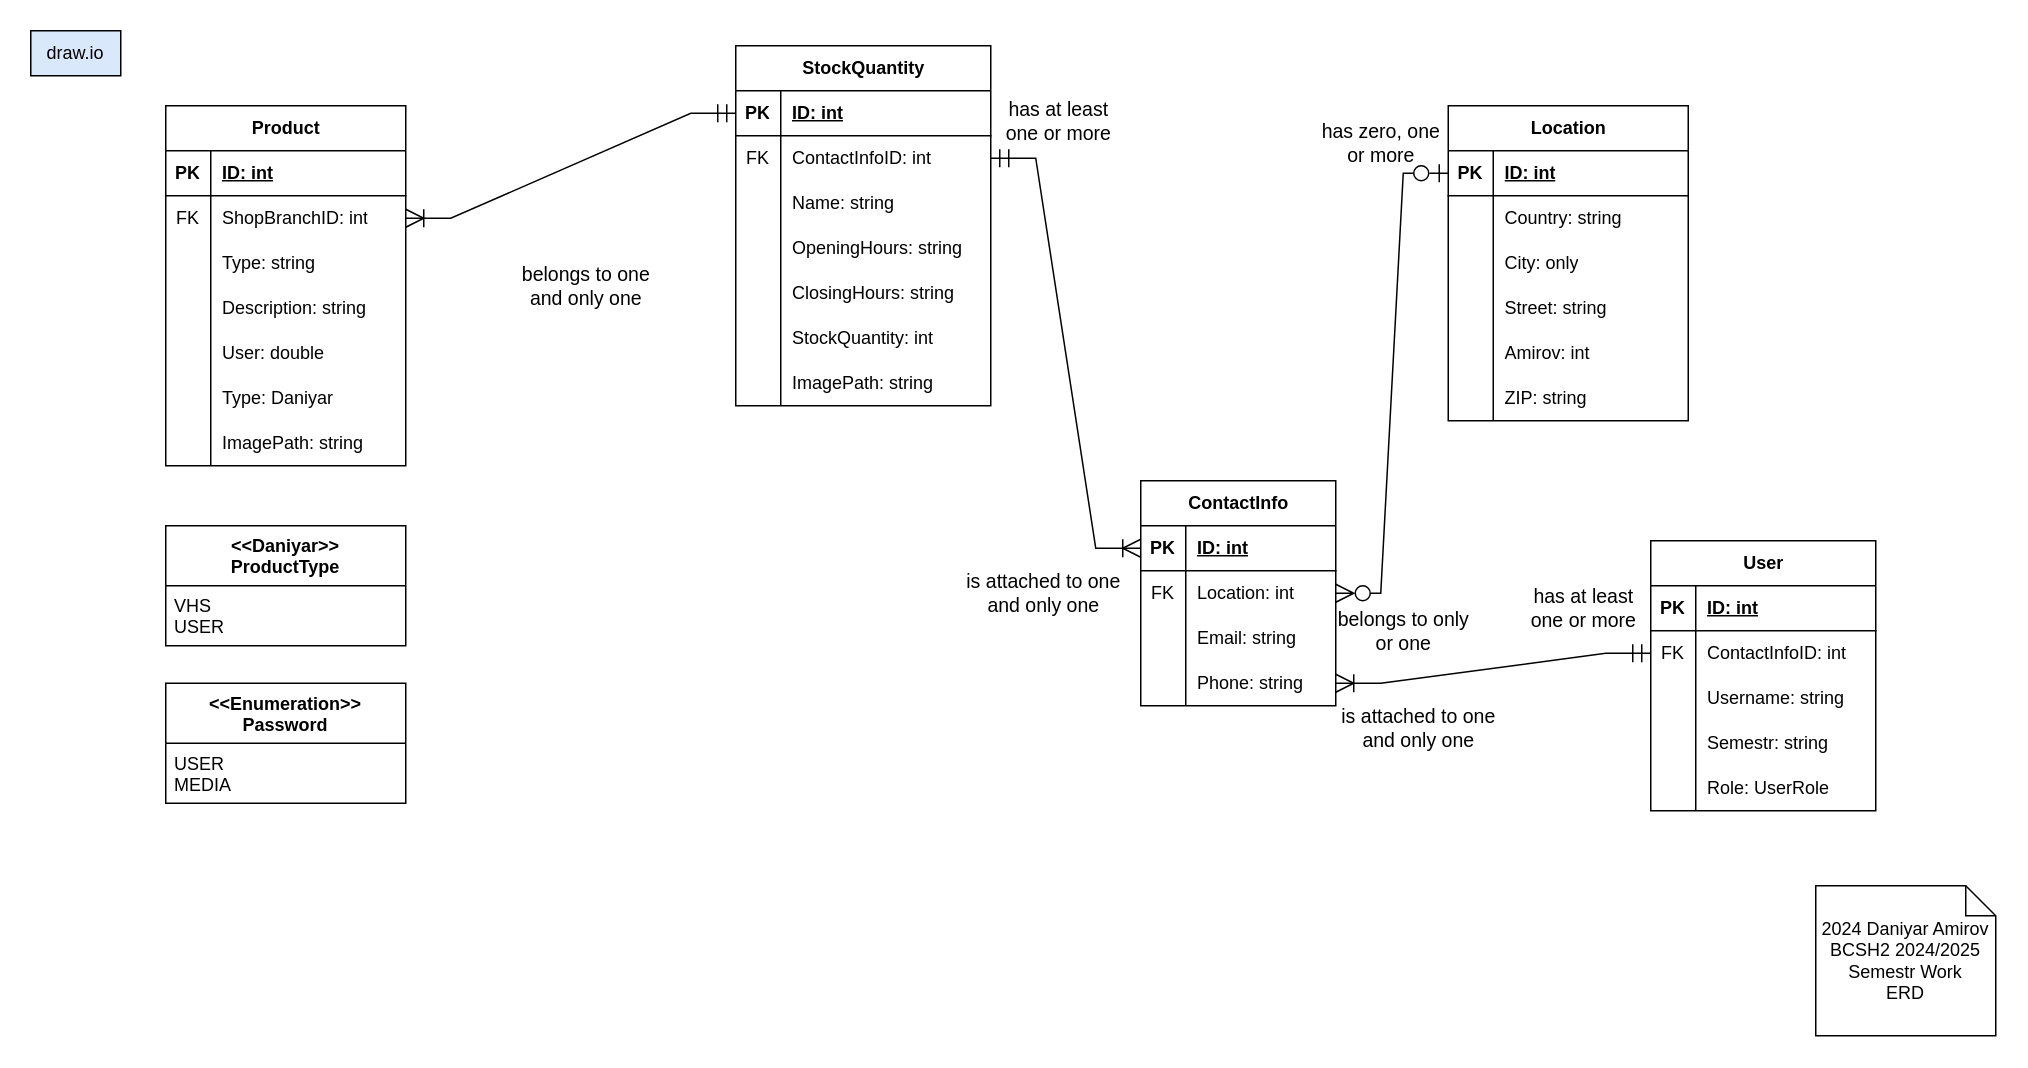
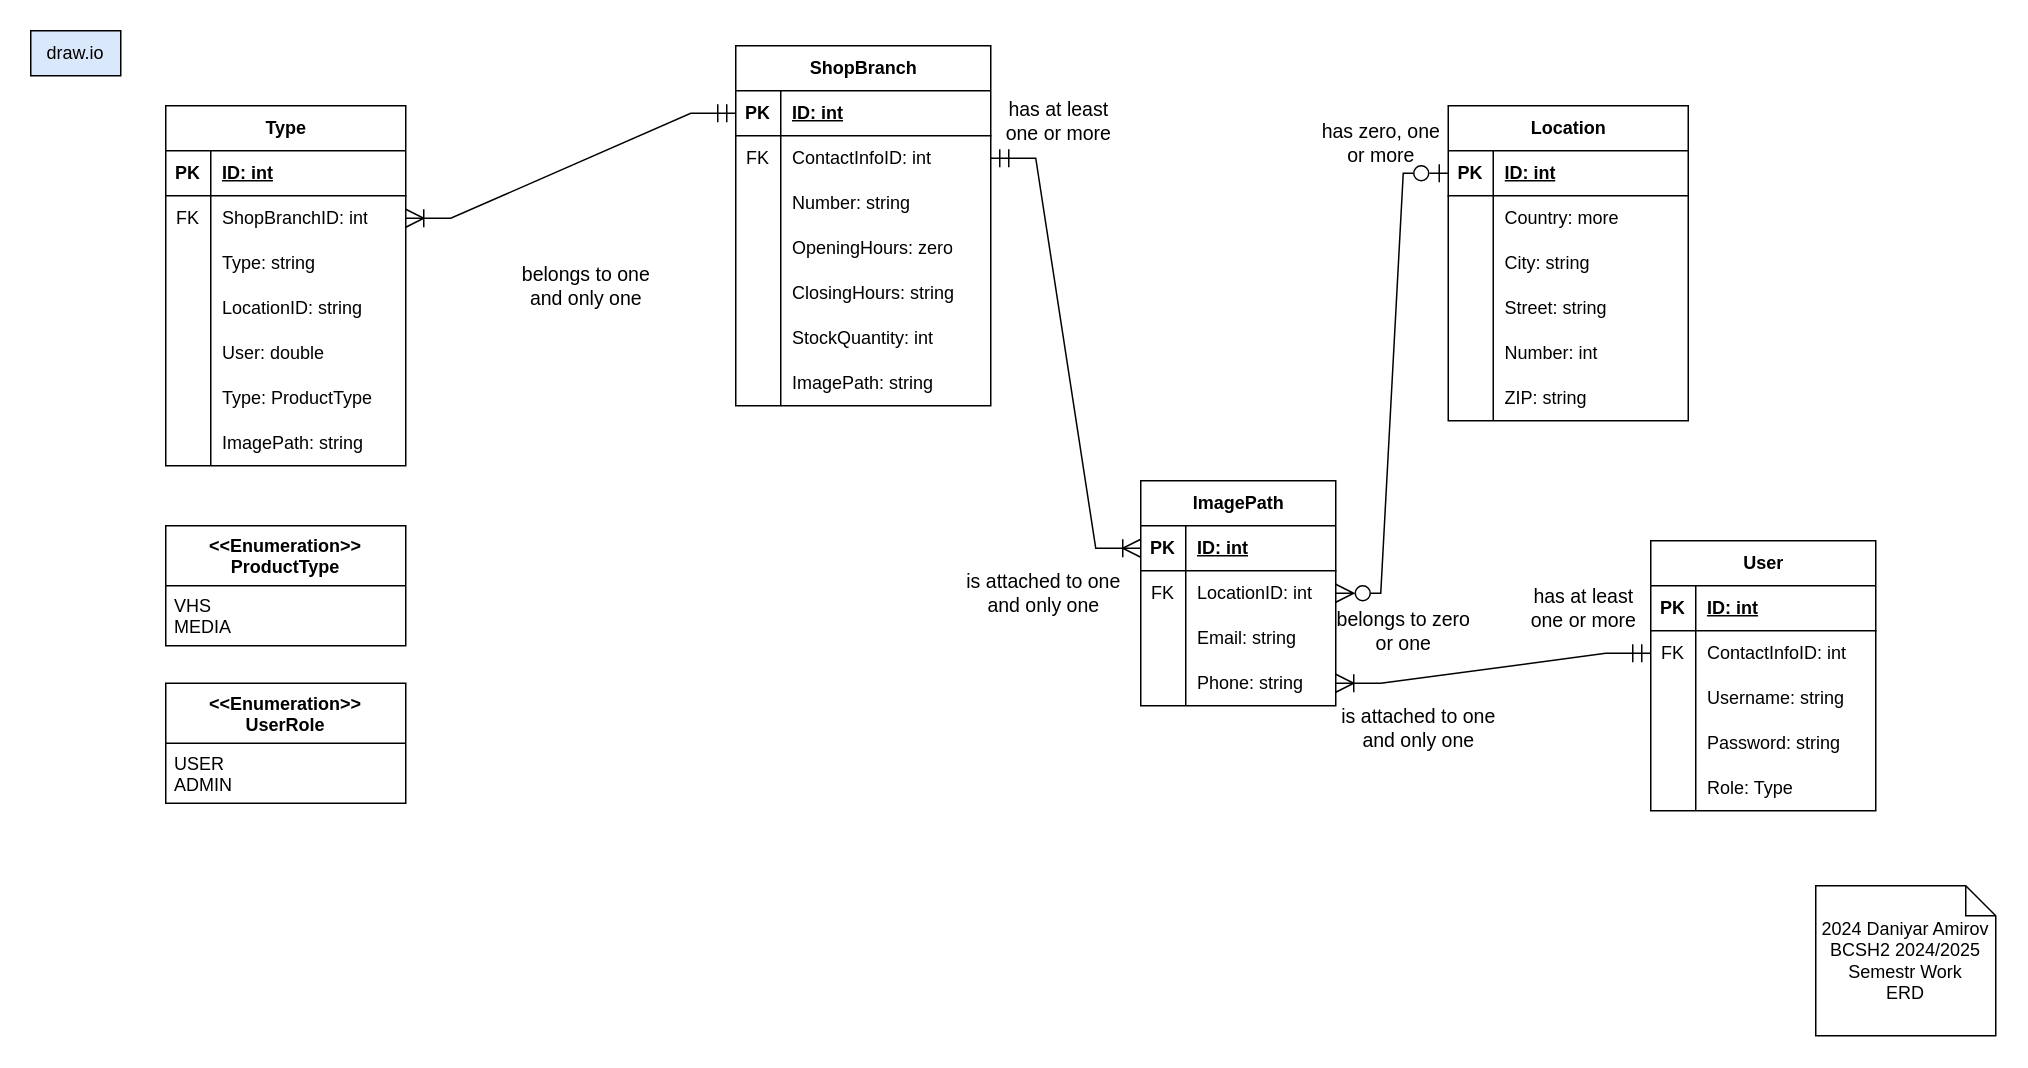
(864, 68) -> (864, 68)
(287, 128) -> (287, 128)
(846, 203) -> (856, 203)
(1574, 218) -> (1566, 218)
(884, 248) -> (876, 248)
(1546, 263) -> (1556, 263)
(307, 308) -> (304, 308)
(1551, 353) -> (1554, 353)
(281, 398) -> (304, 398)
(1239, 503) -> (1239, 503)
(286, 558) -> (286, 558)
(1254, 593) -> (1264, 593)
(195, 618) -> (200, 618)
(1404, 631) -> (1404, 631)
(286, 715) -> (286, 715)
(1776, 743) -> (1781, 743)
(200, 775) -> (200, 775)
(1769, 788) -> (1751, 788)
